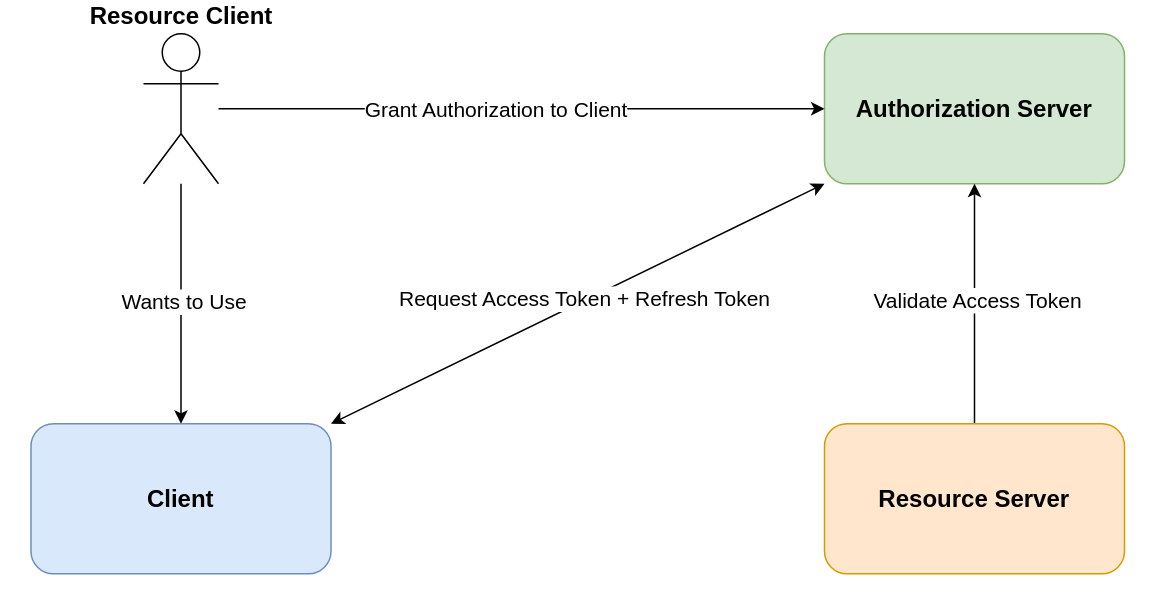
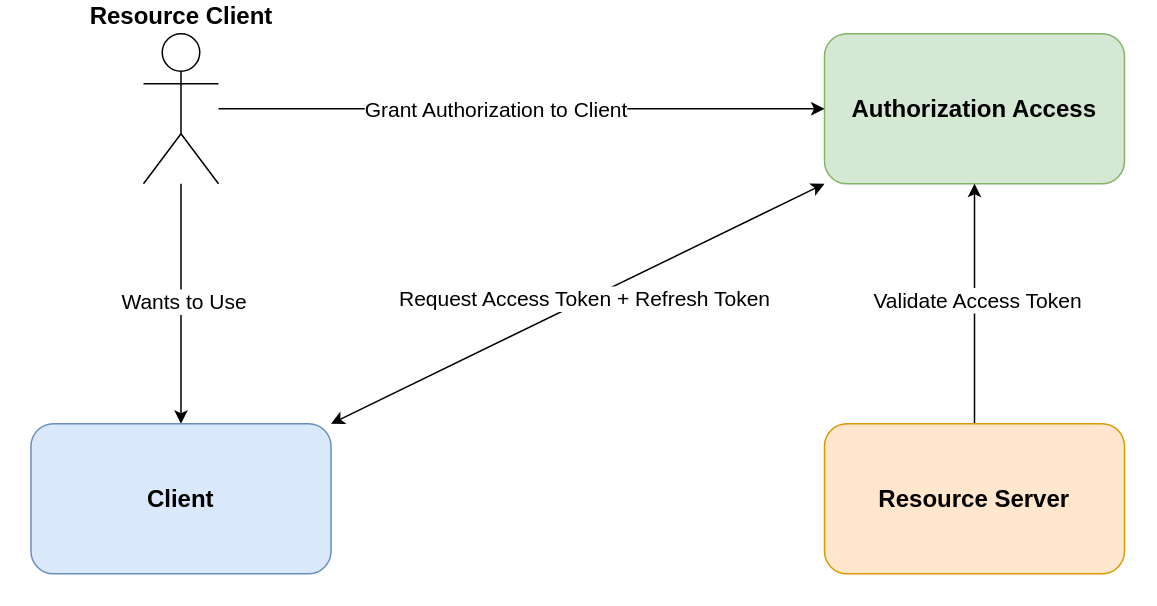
(974, 109) -> (974, 109)
